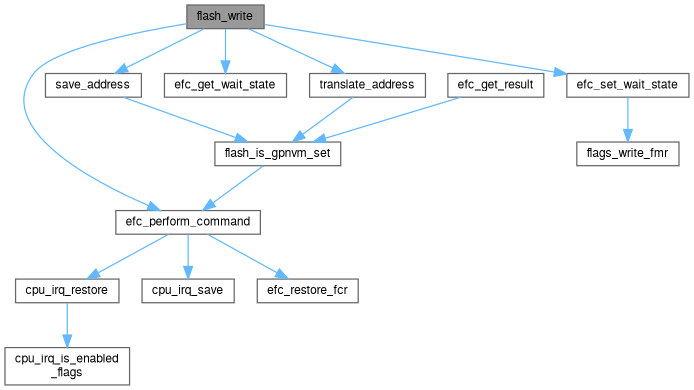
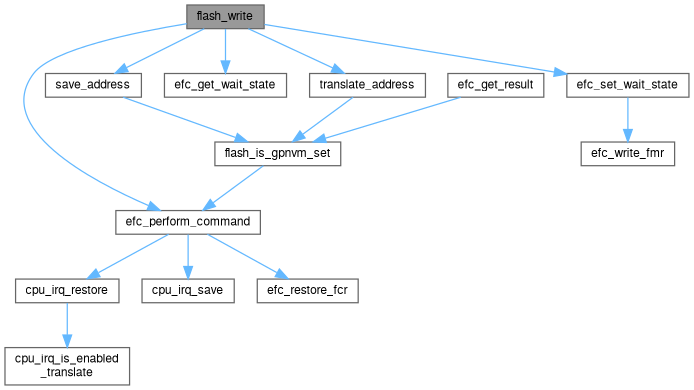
(628, 154) -> (628, 154)
(67, 366) -> (67, 366)
